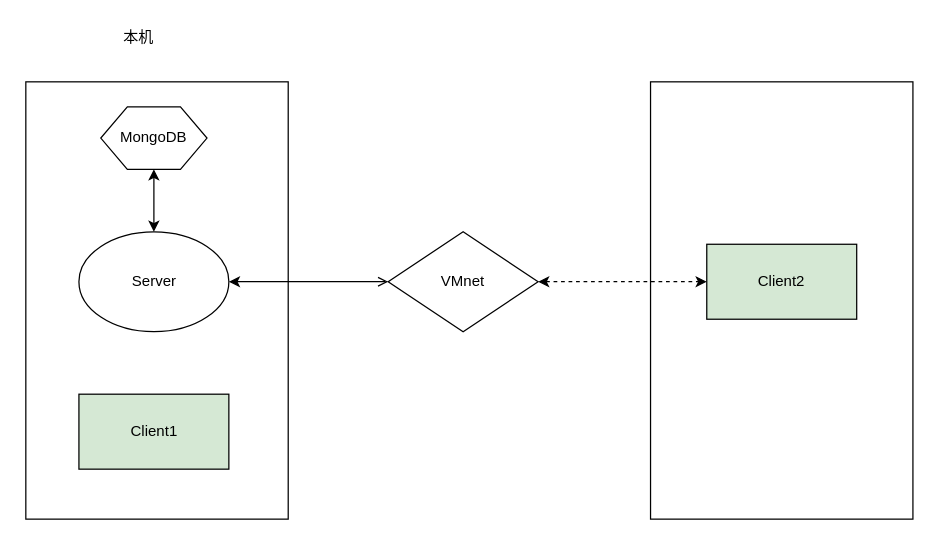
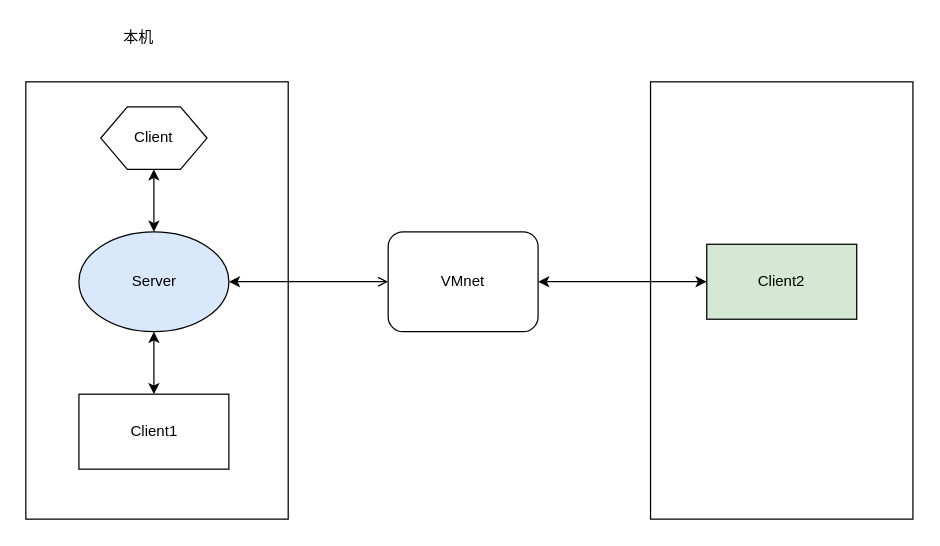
(154, 138) -> (154, 138)
(154, 282) -> (154, 282)
(463, 282) -> (463, 282)
(623, 282) -> (623, 282)
none -> (154, 363)
(154, 432) -> (154, 432)
